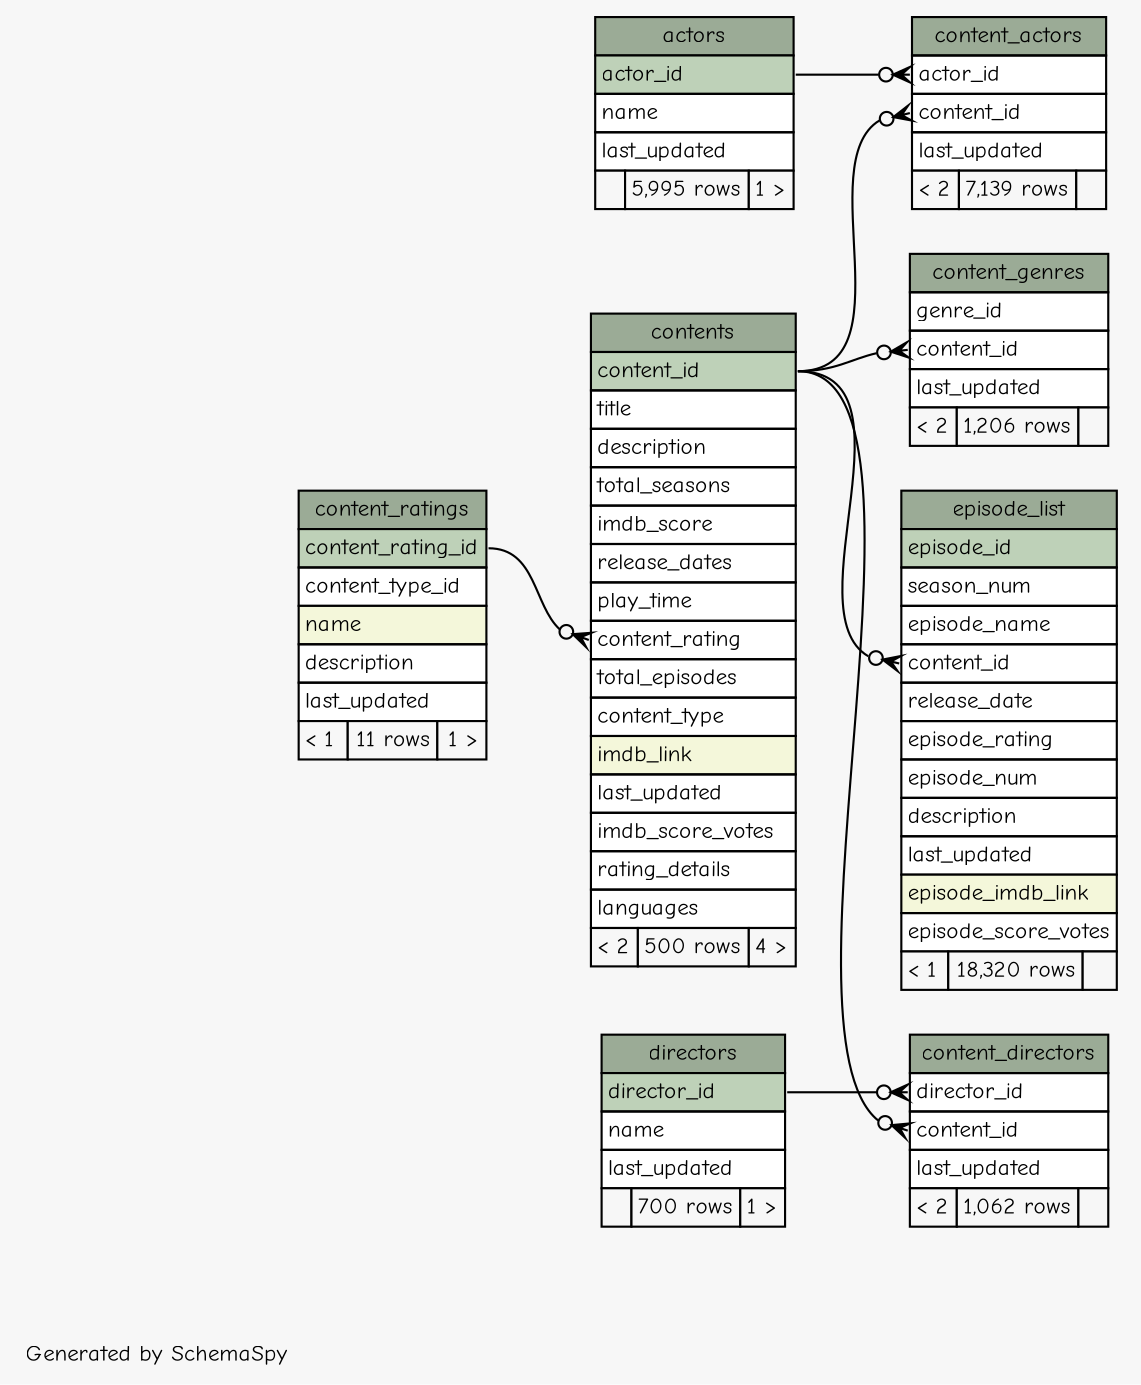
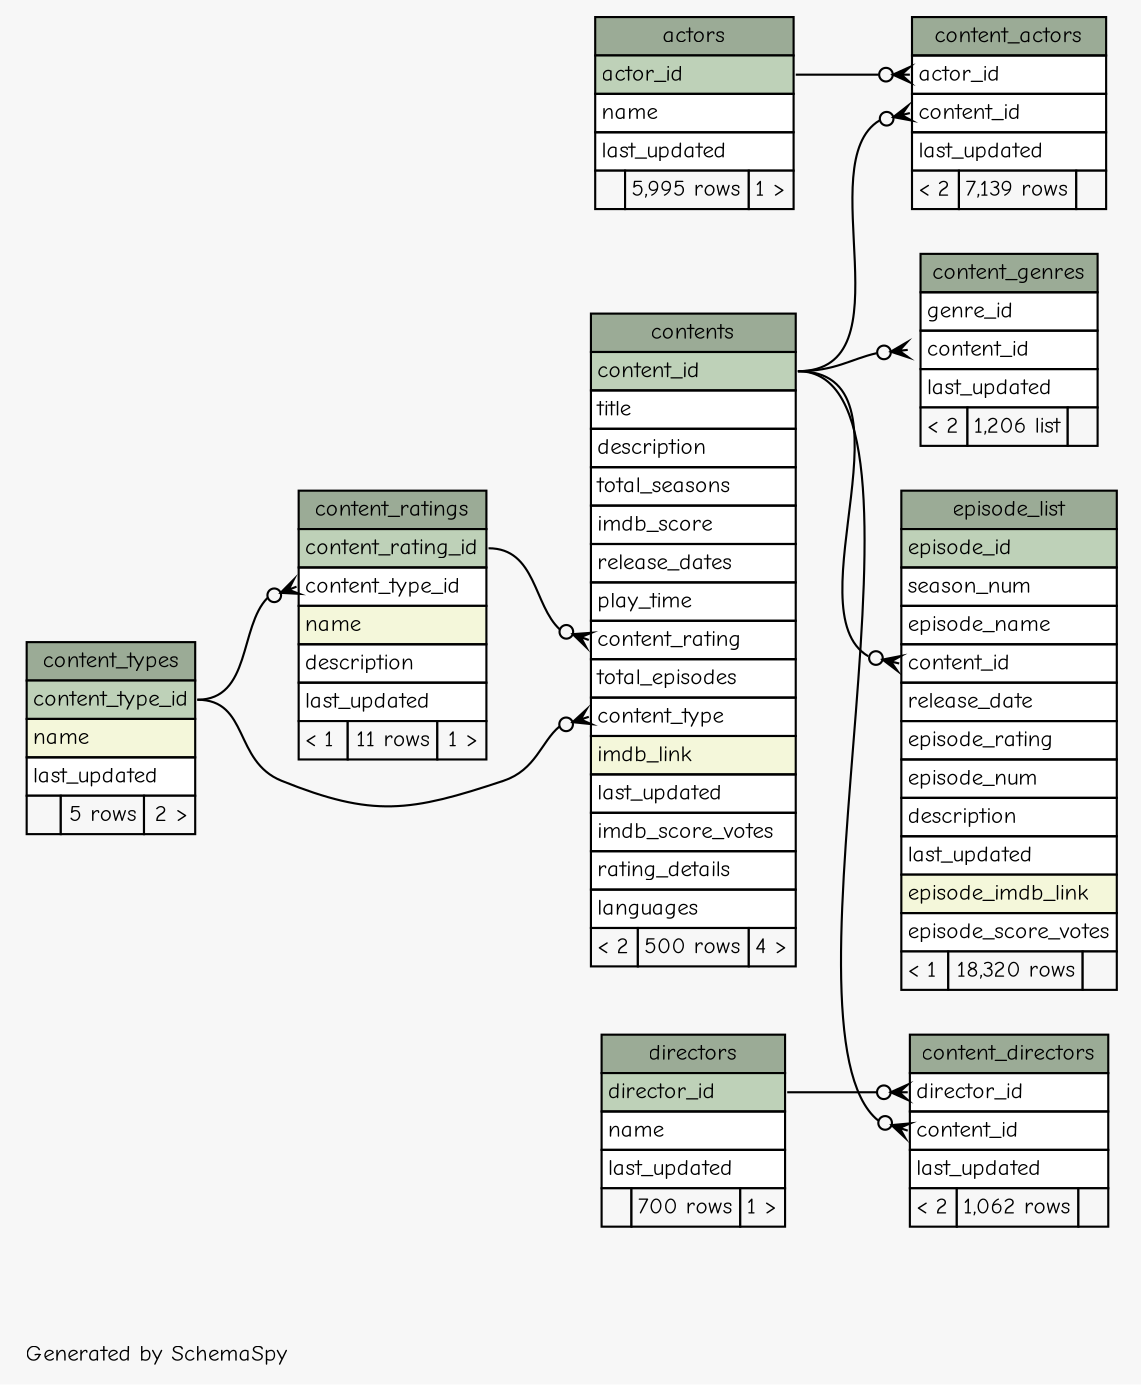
(1018, 426) -> (1018, 426)
none -> (110, 738)
